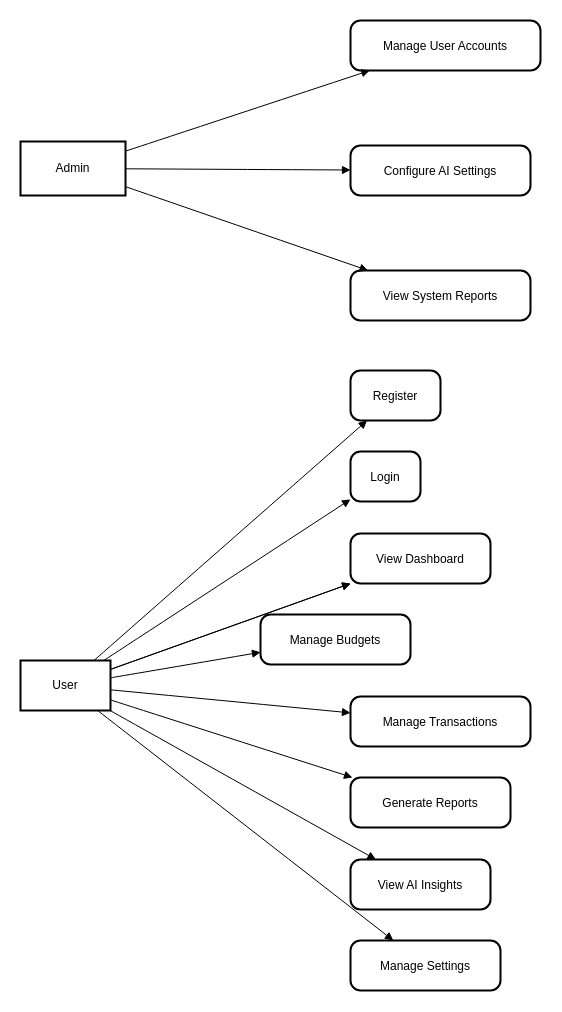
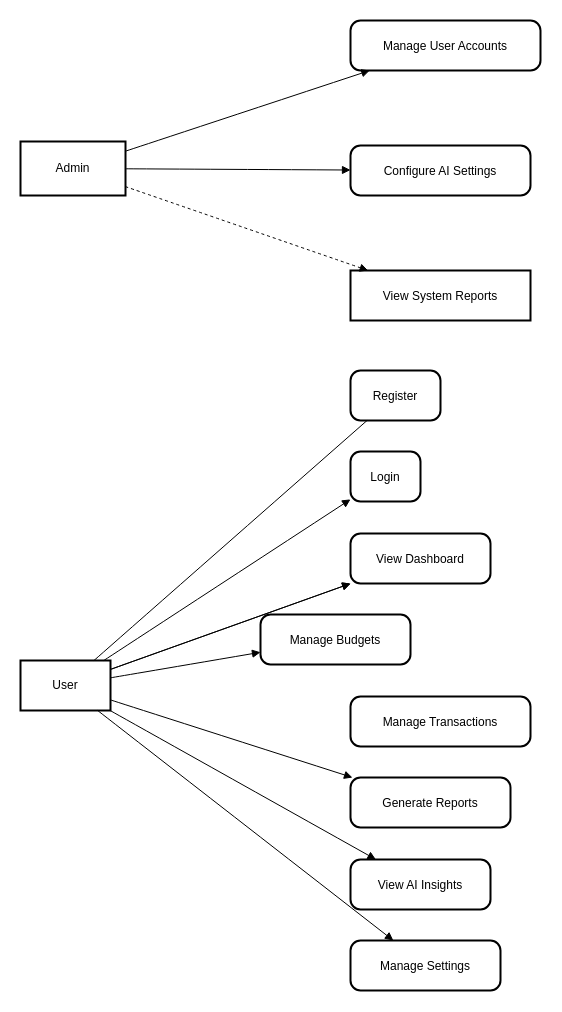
(243, 227) -> (243, 227)
(441, 296) -> (441, 296)
(359, 427) -> (363, 424)
(227, 701) -> none
